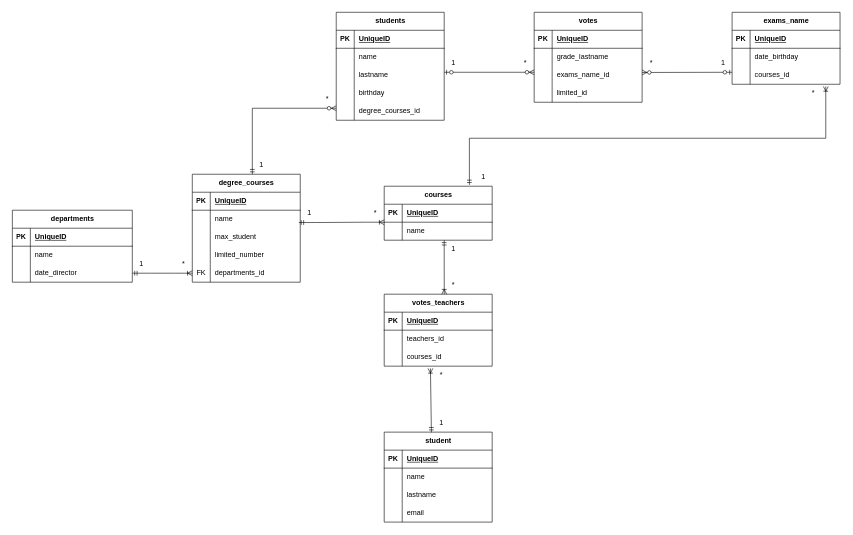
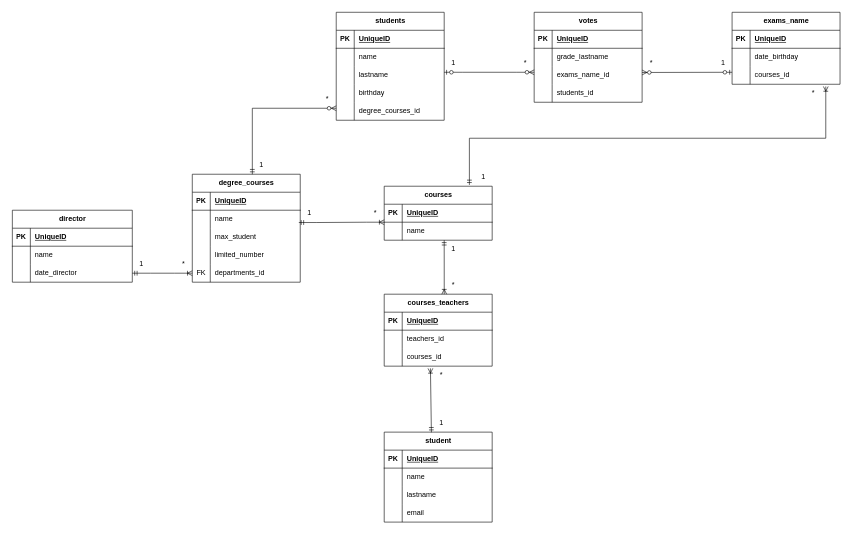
(574, 93) -> (578, 93)
(73, 219) -> (73, 219)
(439, 303) -> (439, 303)
